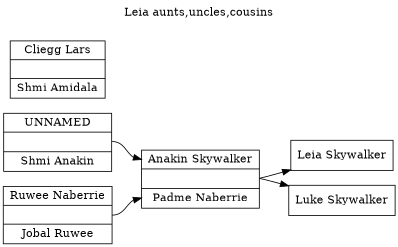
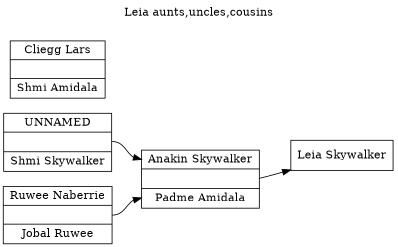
(58, 161) -> (58, 161)
(200, 198) -> (200, 198)
(342, 200) -> none
